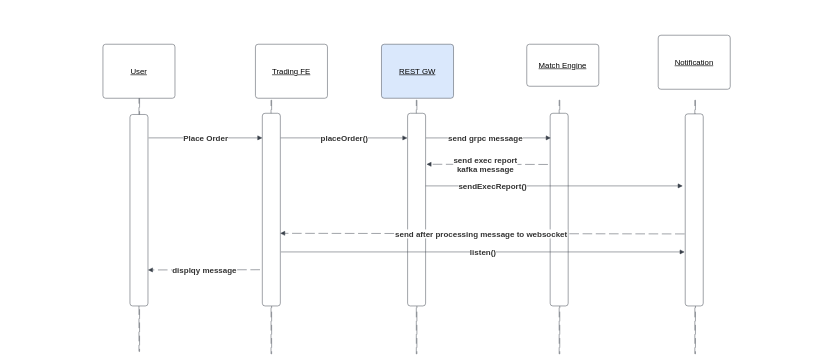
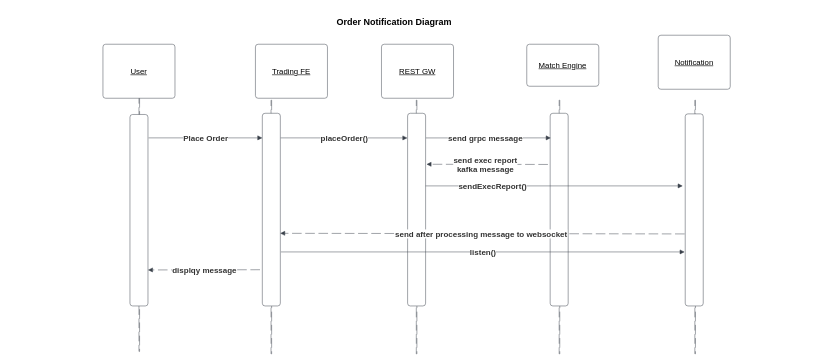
none -> (394, 21)
(417, 71) -> (417, 71)
